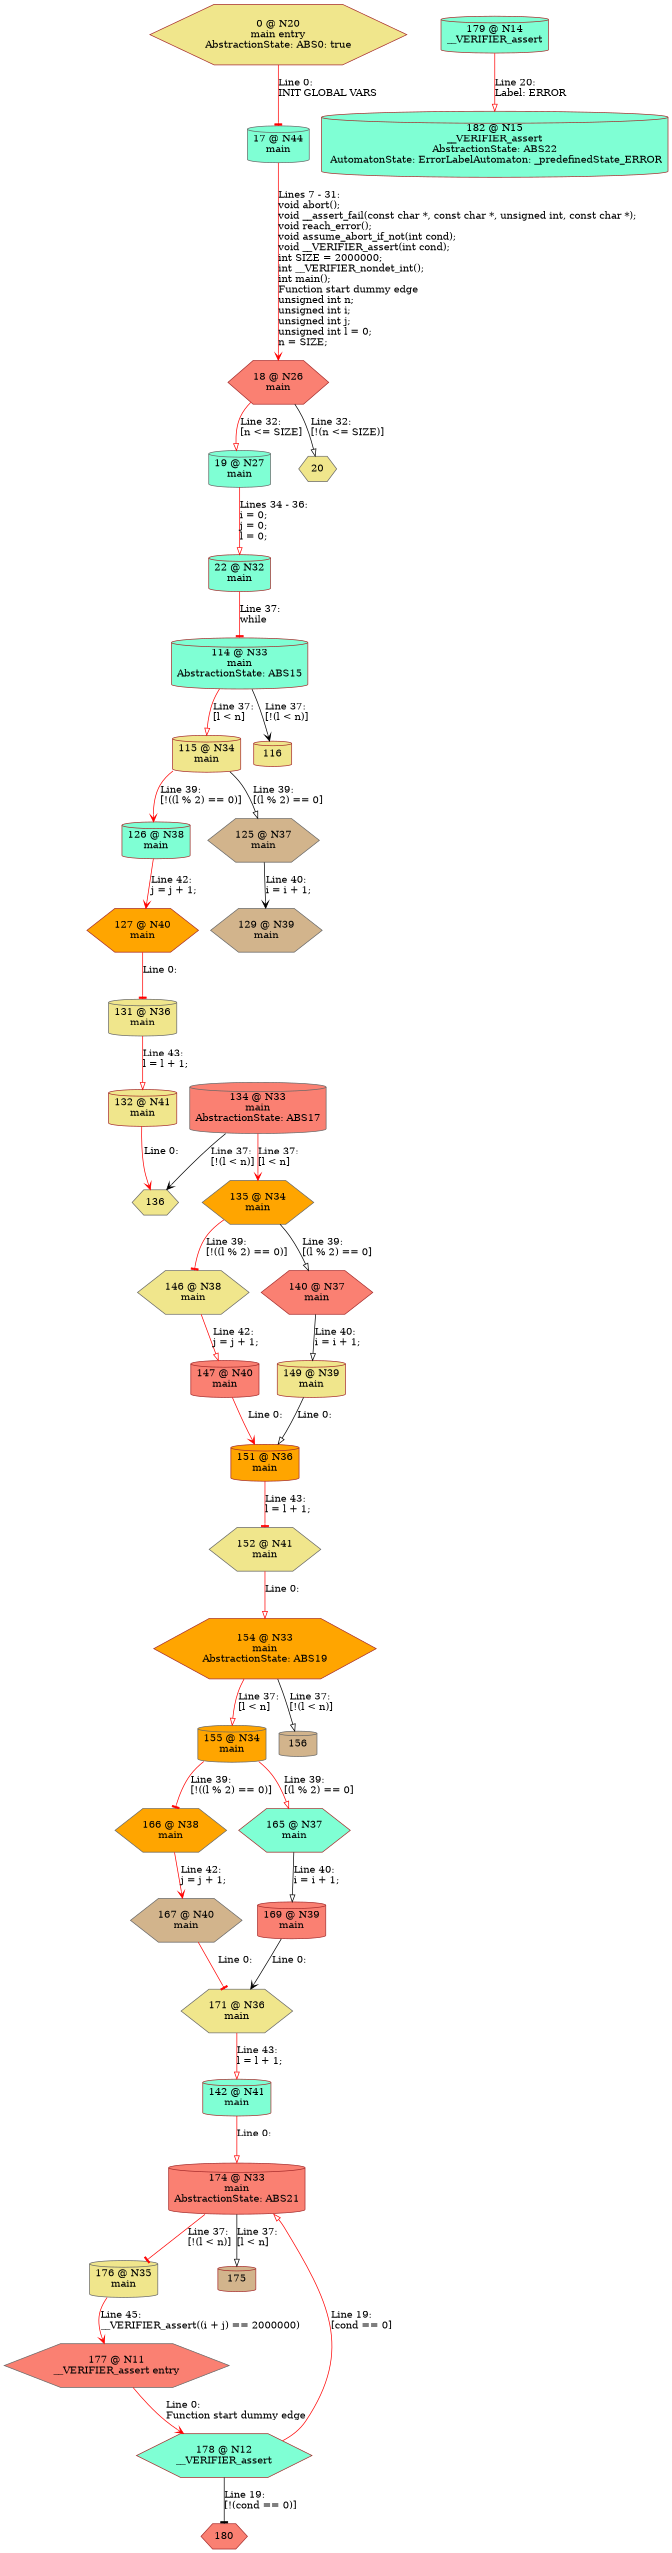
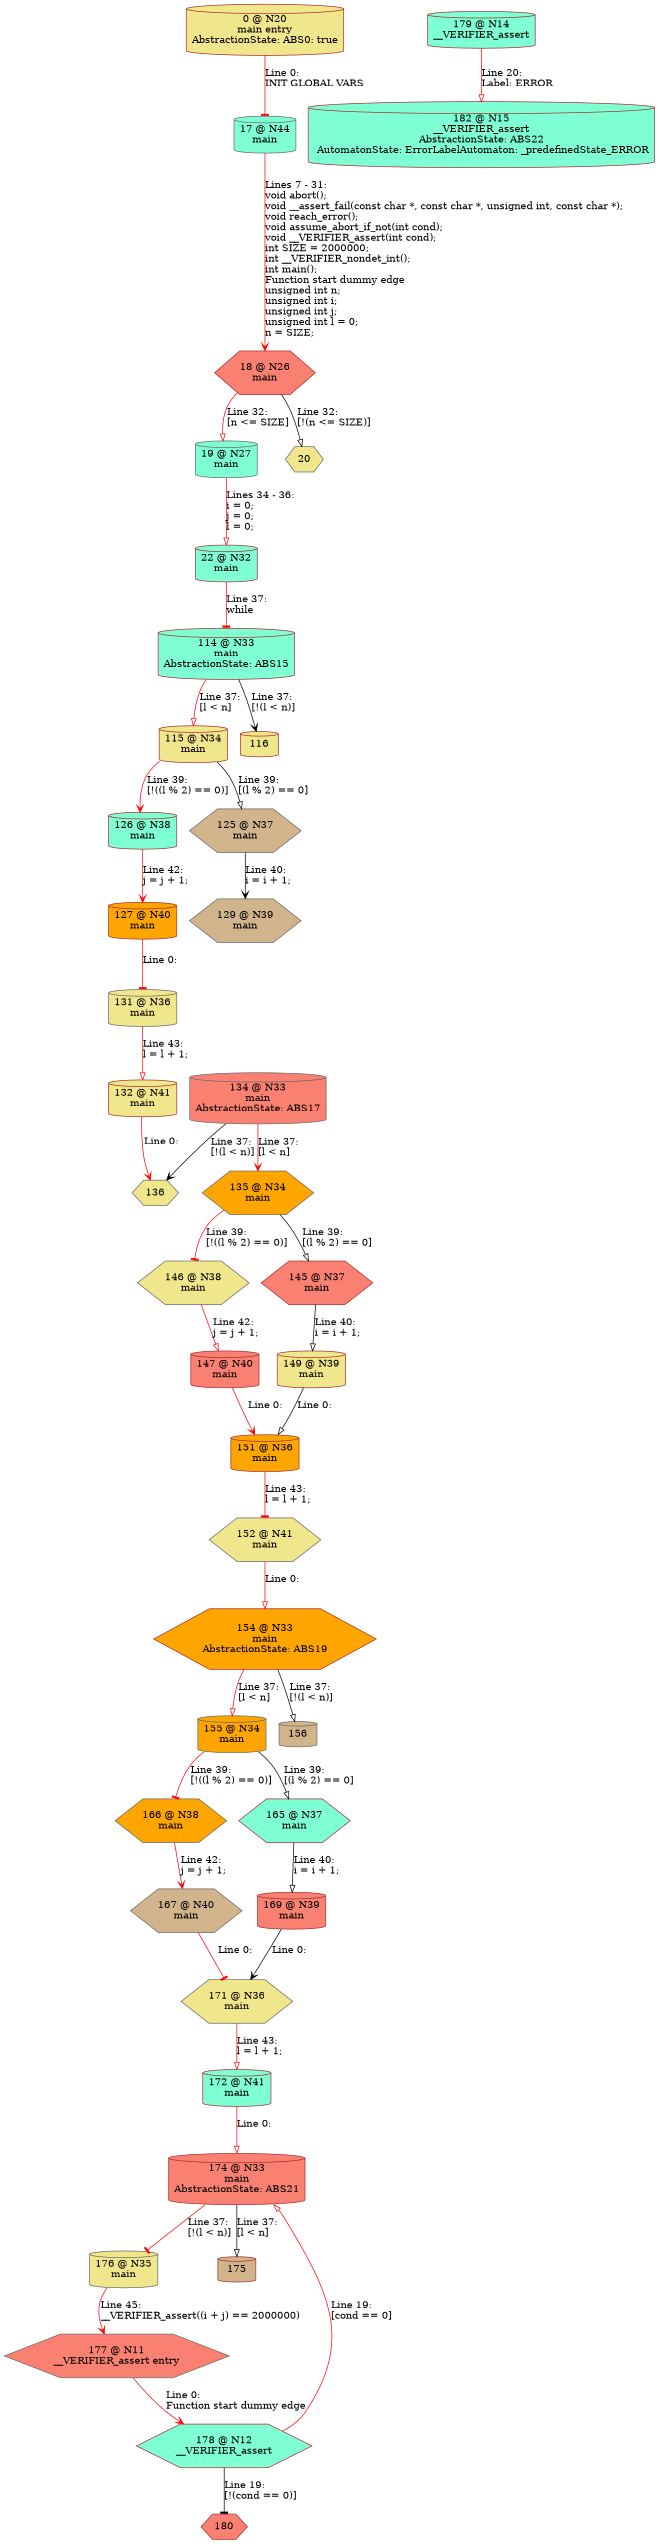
(278, 35) -> (265, 30)
(143, 930) -> (143, 921)
(317, 1292) -> (317, 1283)
(275, 1780) -> (275, 1770)
(237, 2098) -> (237, 2088)
